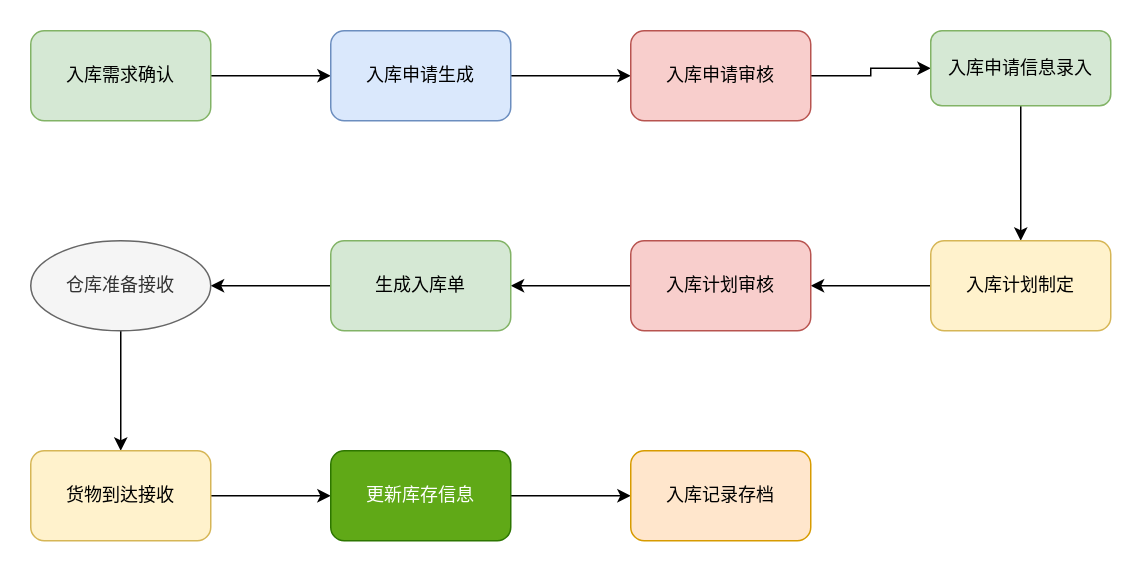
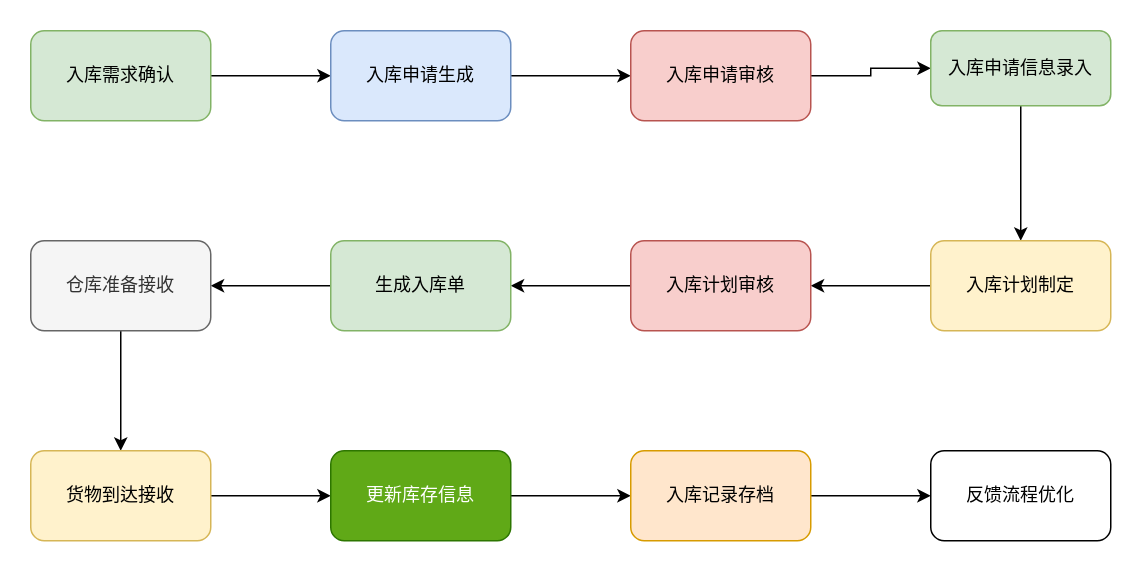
(121, 286) -> (121, 286)
none -> (866, 496)
none -> (1021, 496)
